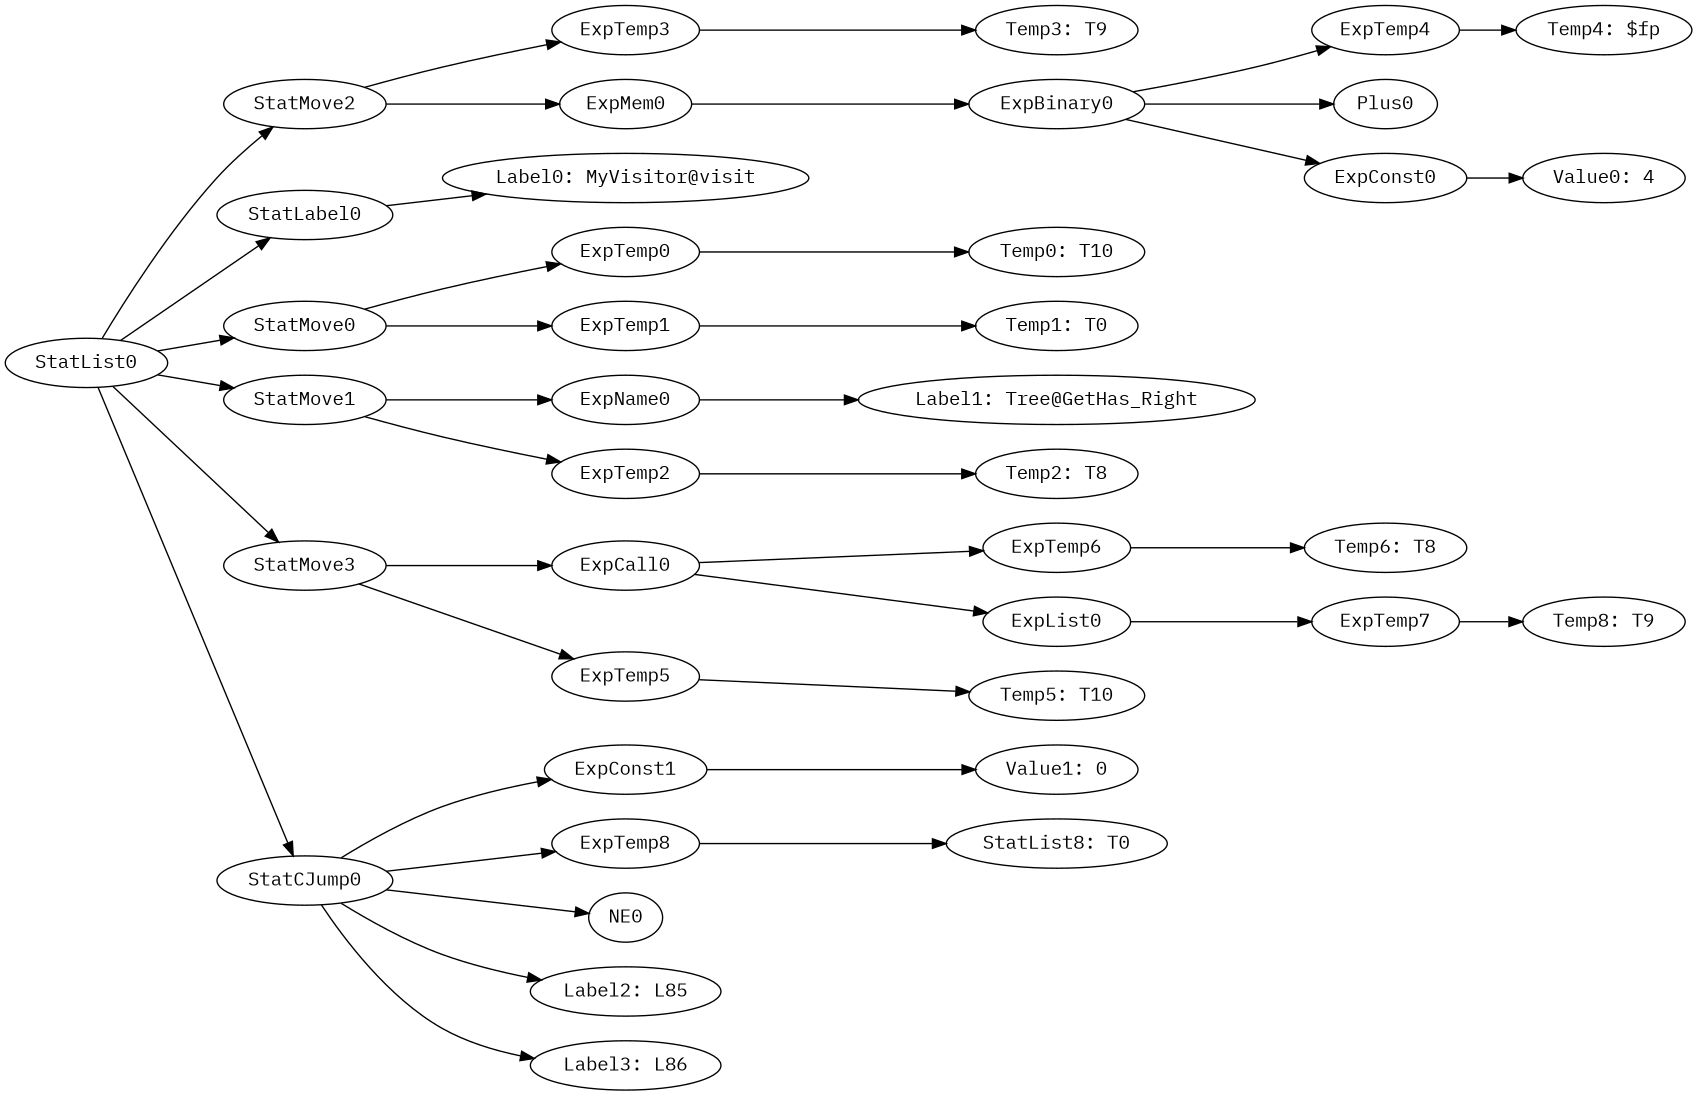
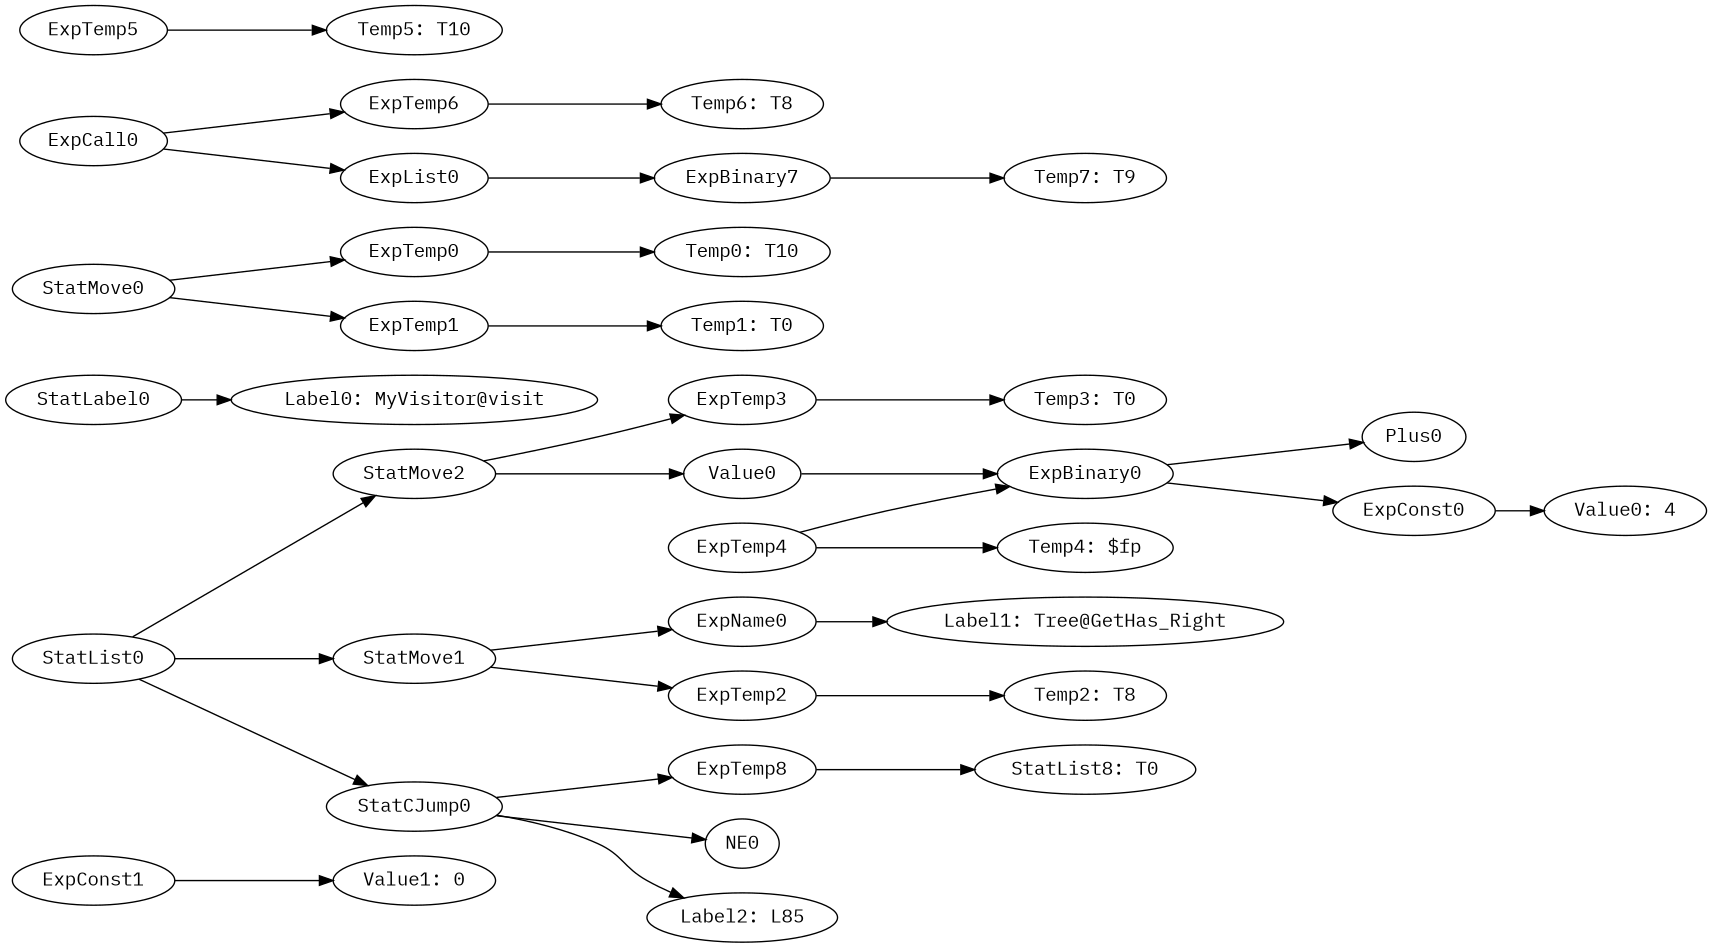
(1057, 30) -> (1085, 400)
(1226, 74) -> (897, 508)
(626, 104) -> (742, 474)
(190, 293) -> none
(189, 346) -> none
(305, 566) -> none
(1386, 622) -> (742, 178)
(1604, 622) -> (1085, 178)
(435, 809) -> none
(626, 1065) -> none
